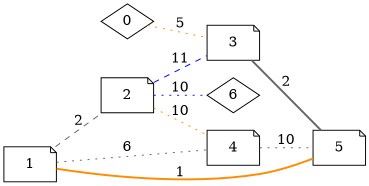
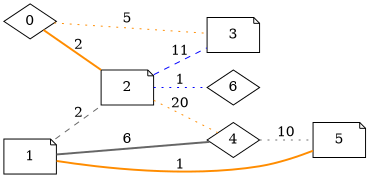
none -> (72, 50)
(180, 88) -> (180, 80)
(286, 95) -> none
(180, 111) -> (180, 104)
(233, 148) -> (233, 140)
(132, 156) -> (133, 148)
